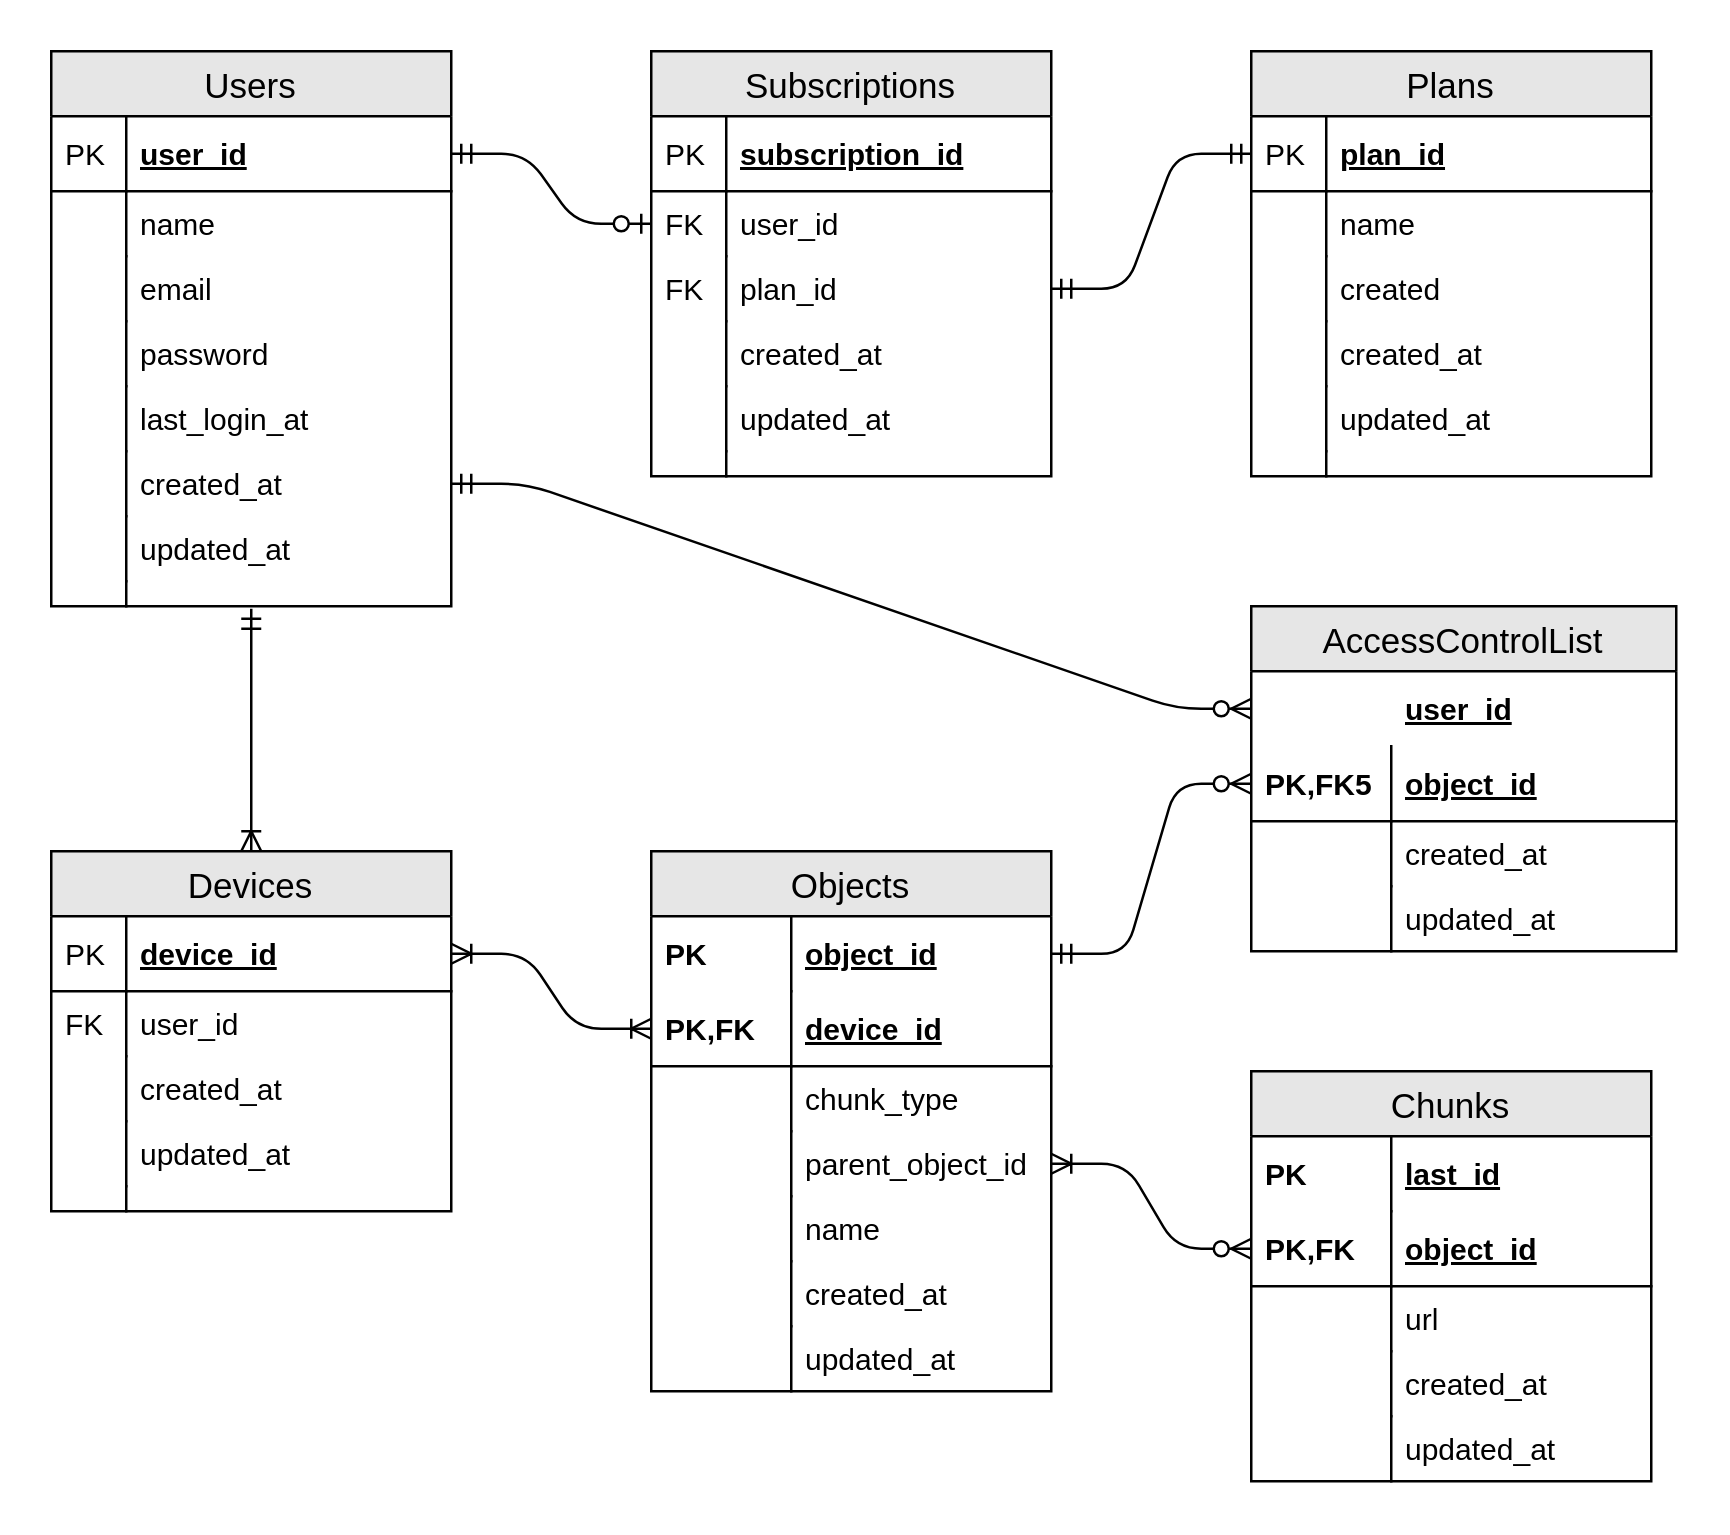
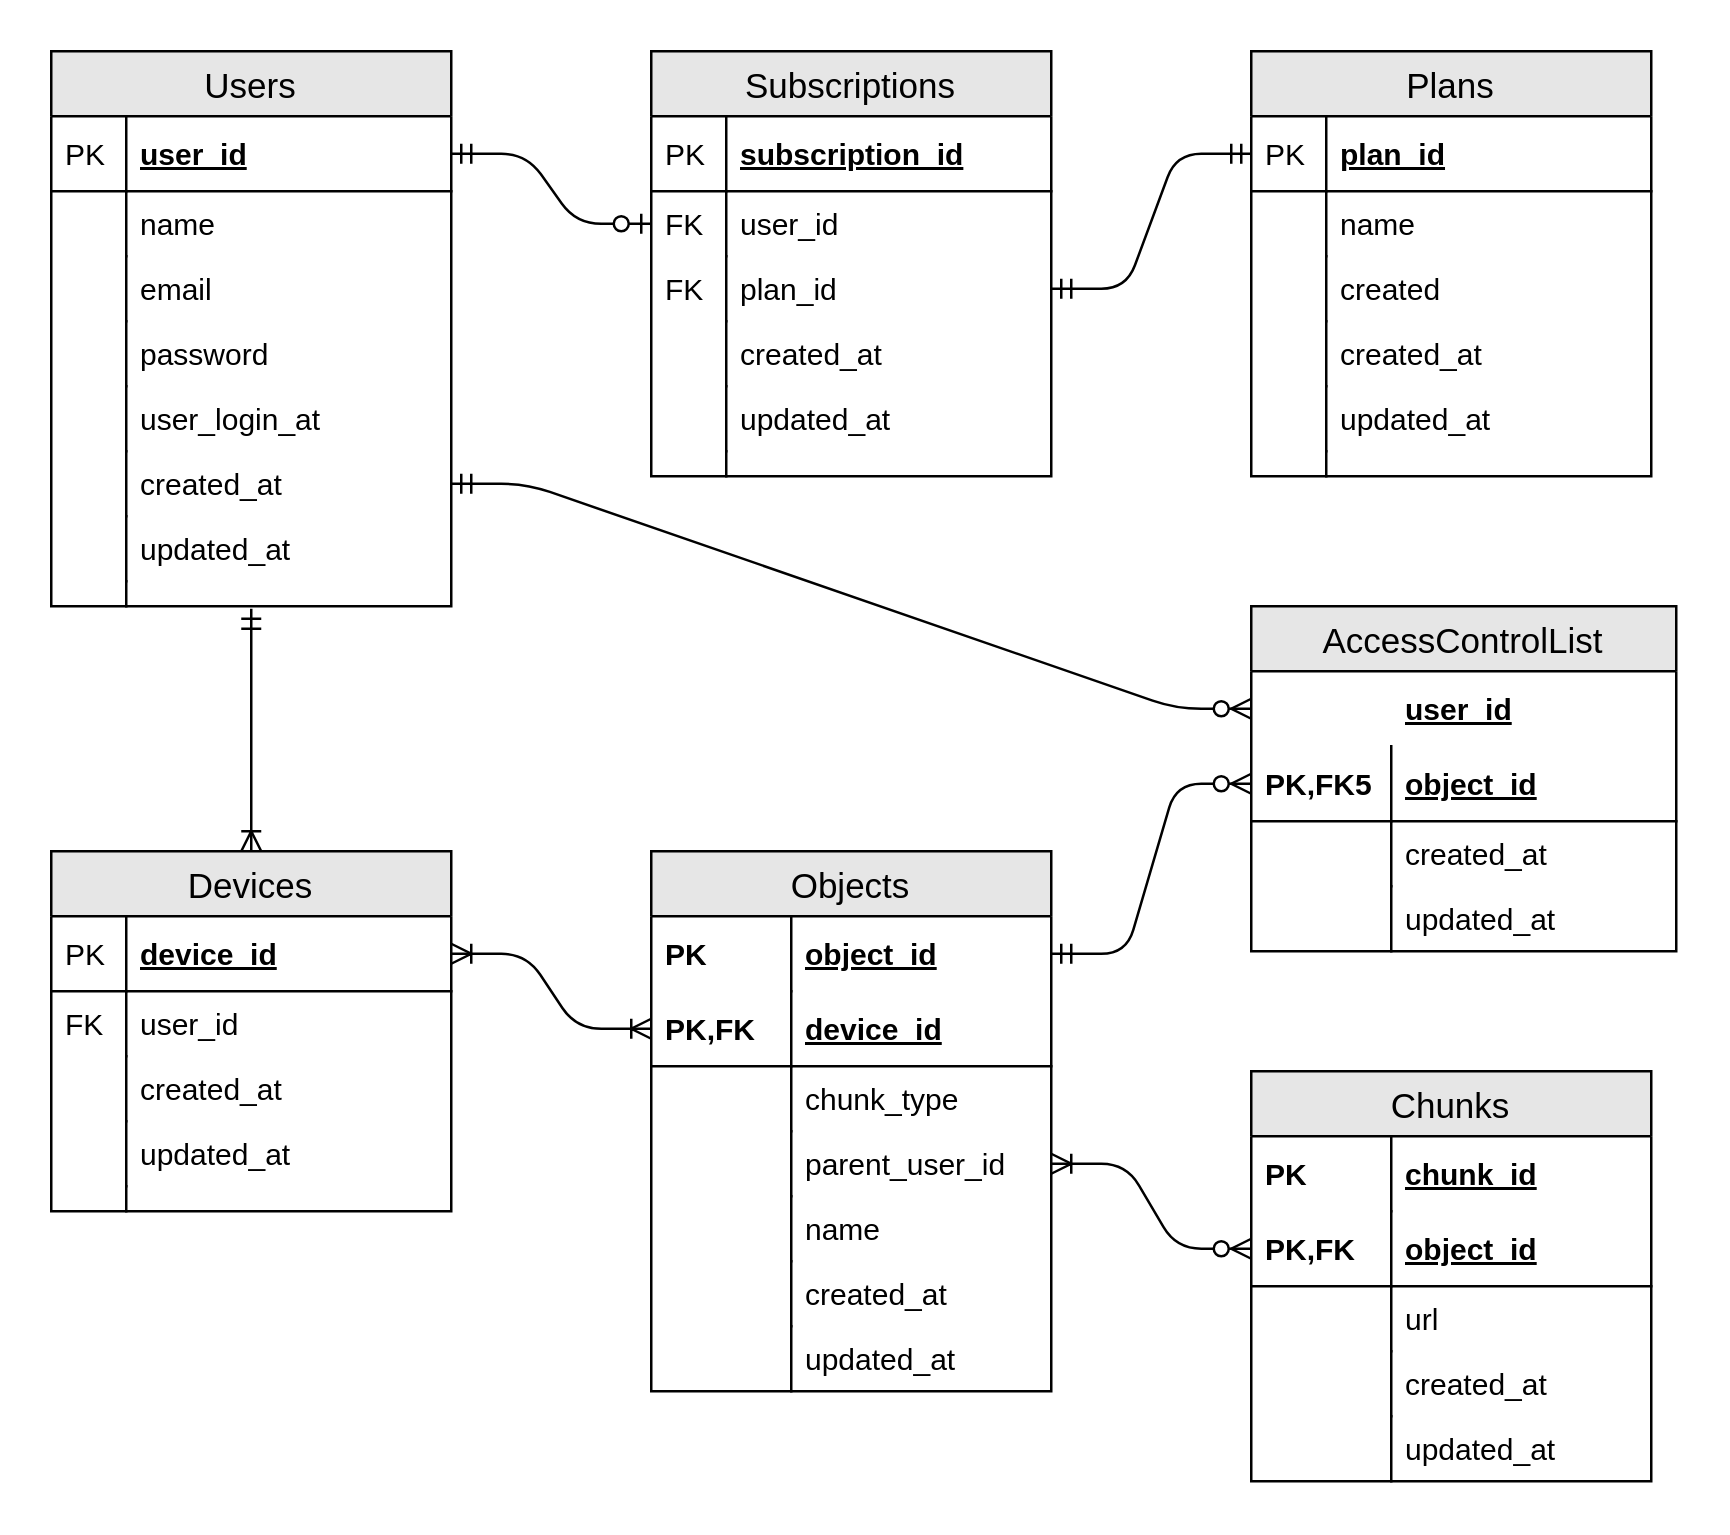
(238, 420) -> (241, 420)
(936, 1165) -> (919, 1165)
(1456, 1175) -> (1468, 1175)
